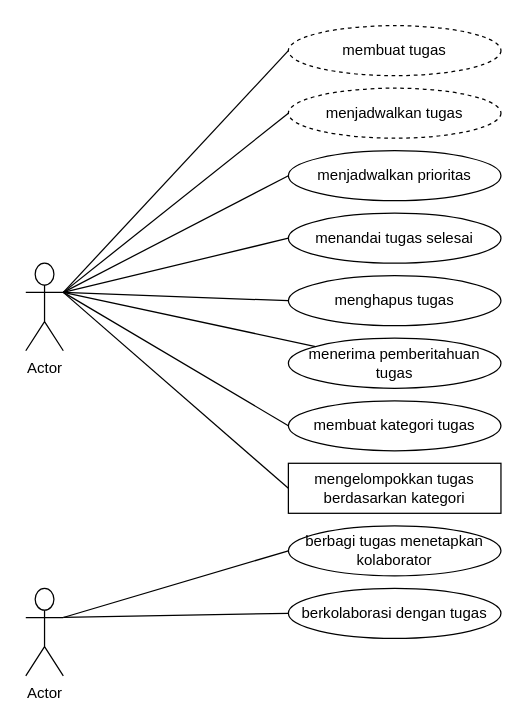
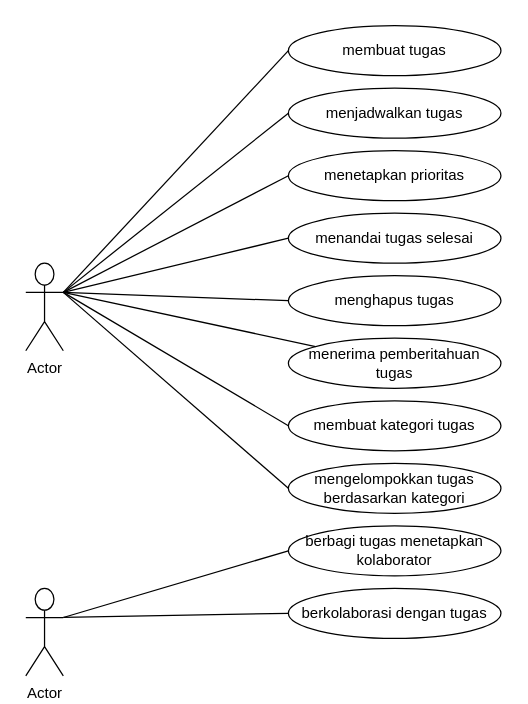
(394, 51) -> (394, 51)
(394, 113) -> (394, 113)
(394, 176) -> (394, 176)
(394, 488) -> (394, 488)
